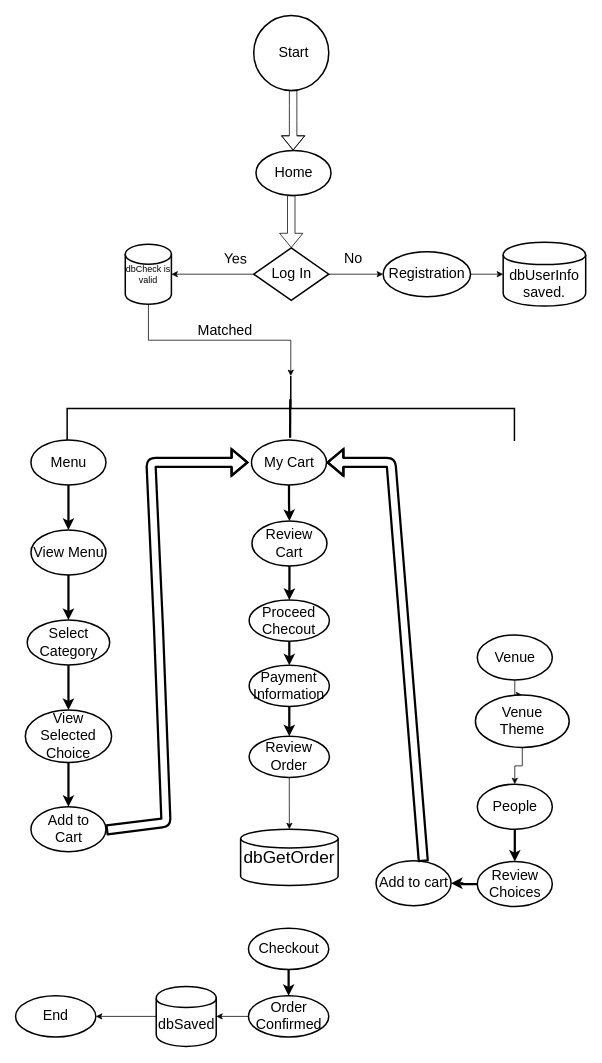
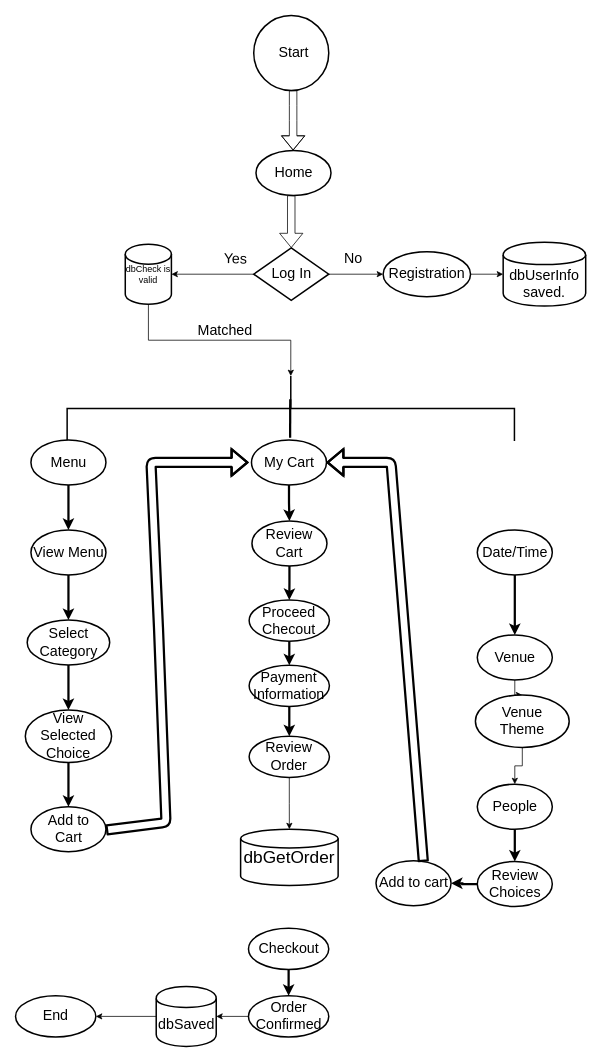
none -> (515, 552)
none -> (515, 601)
